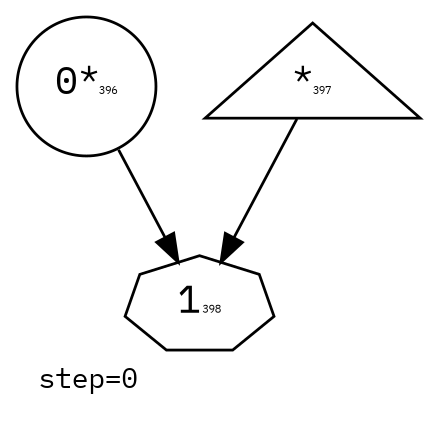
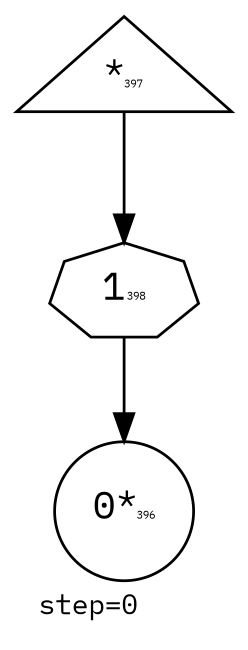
(142, 193) -> (124, 375)
